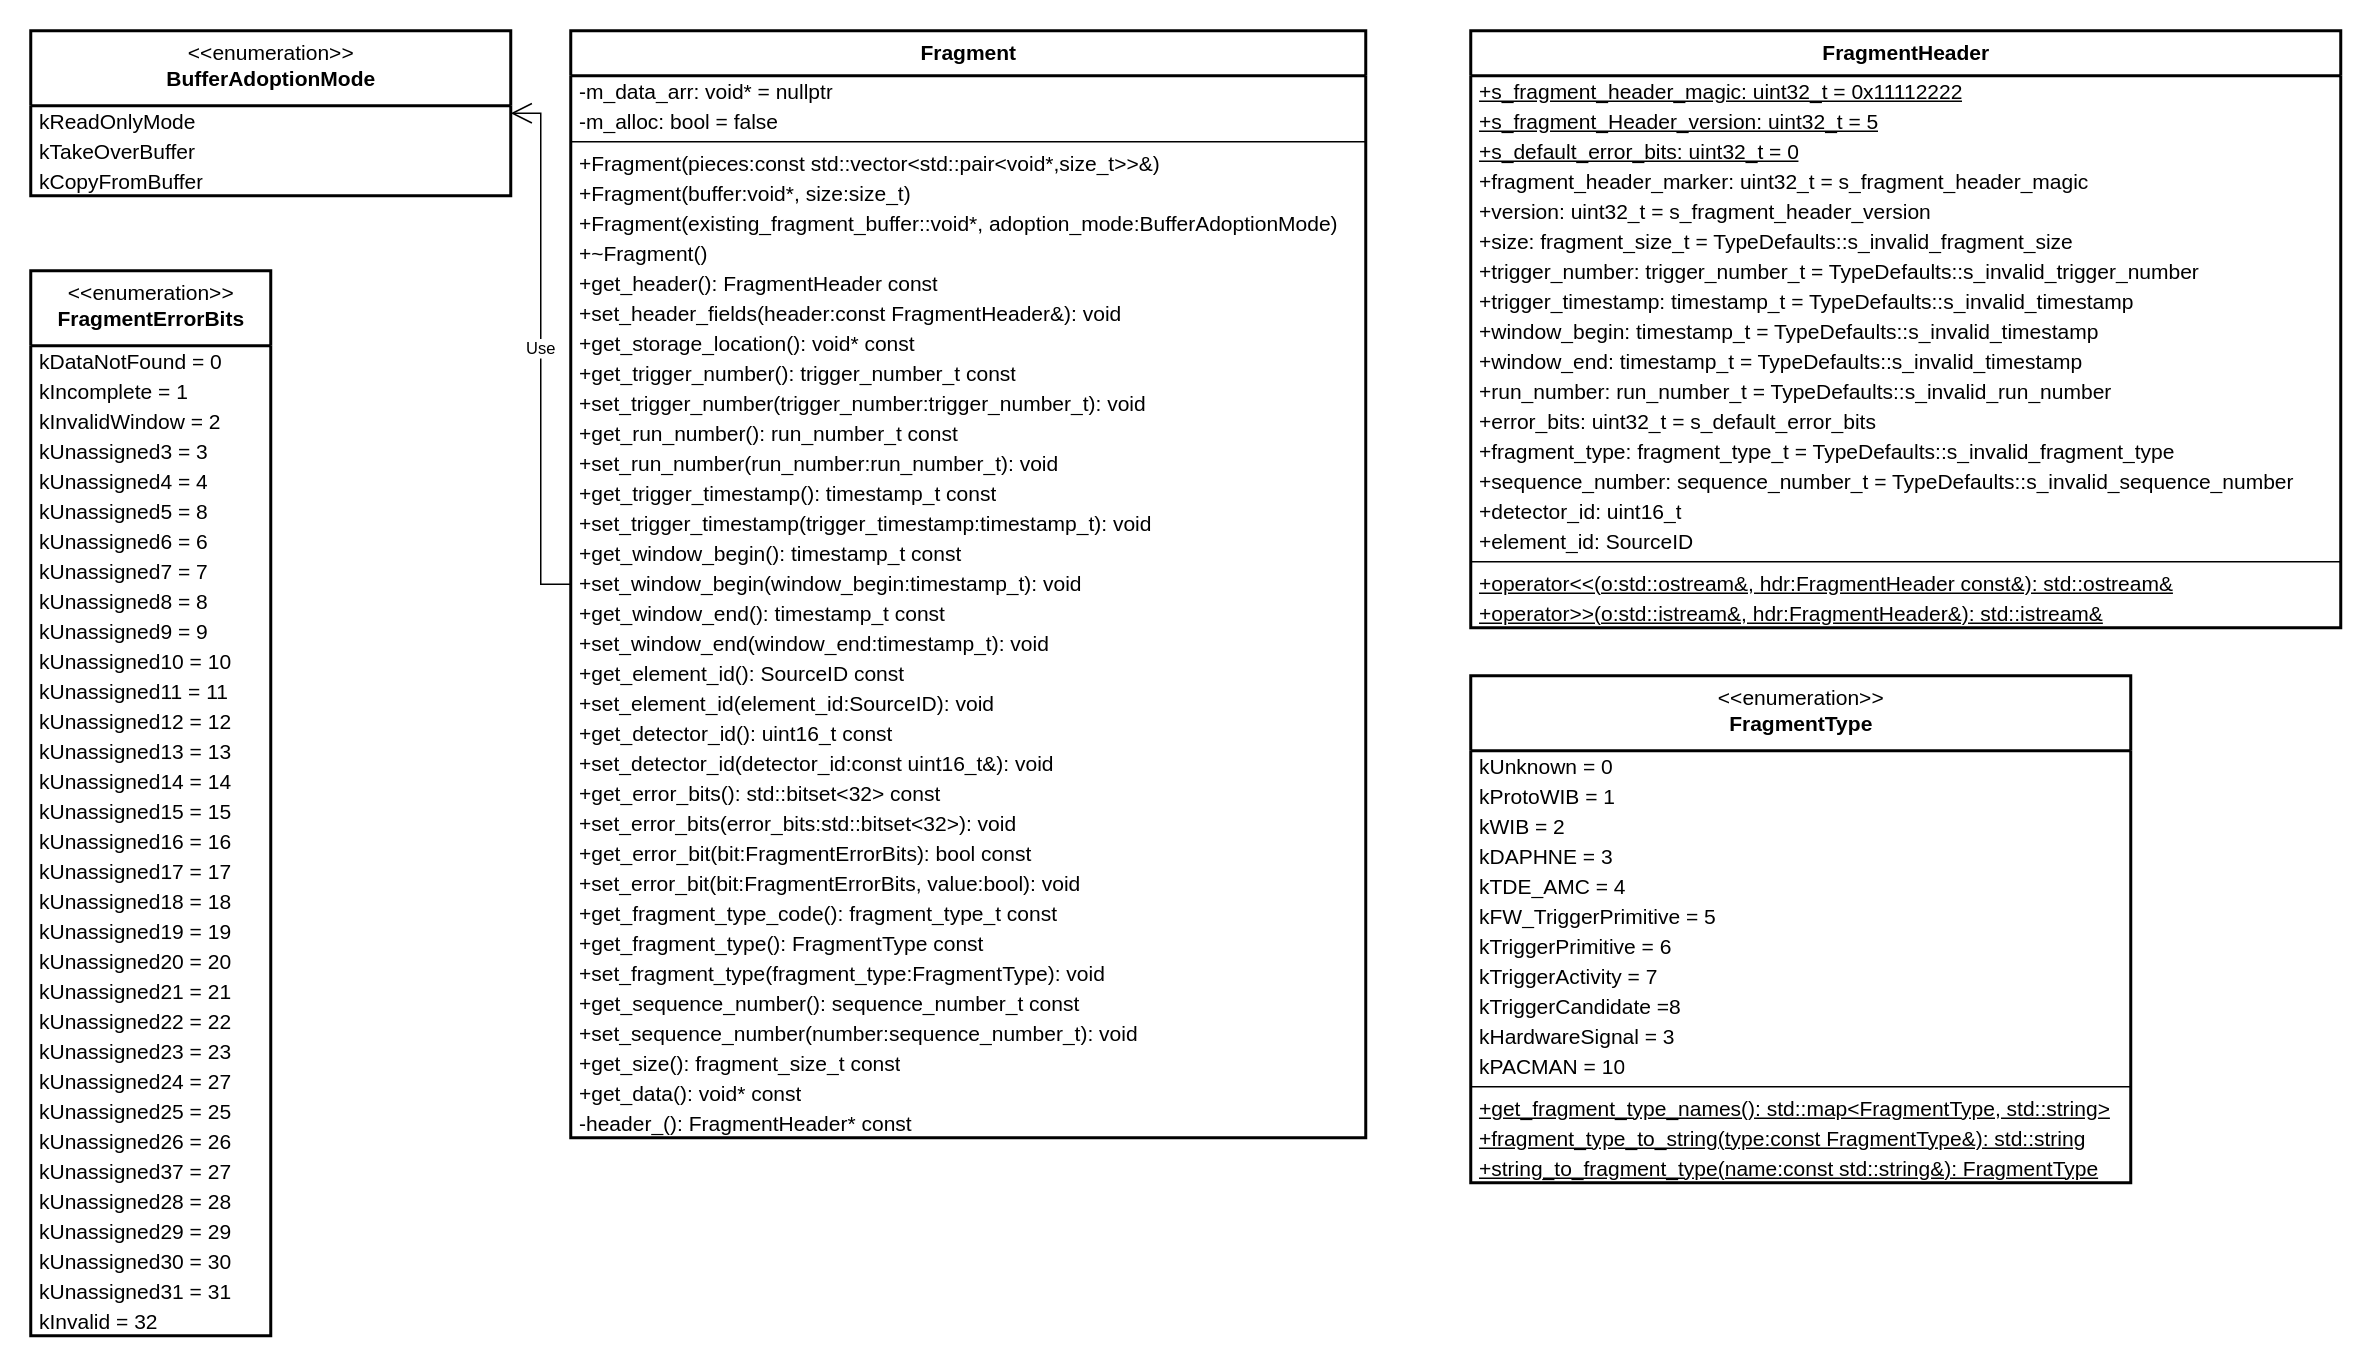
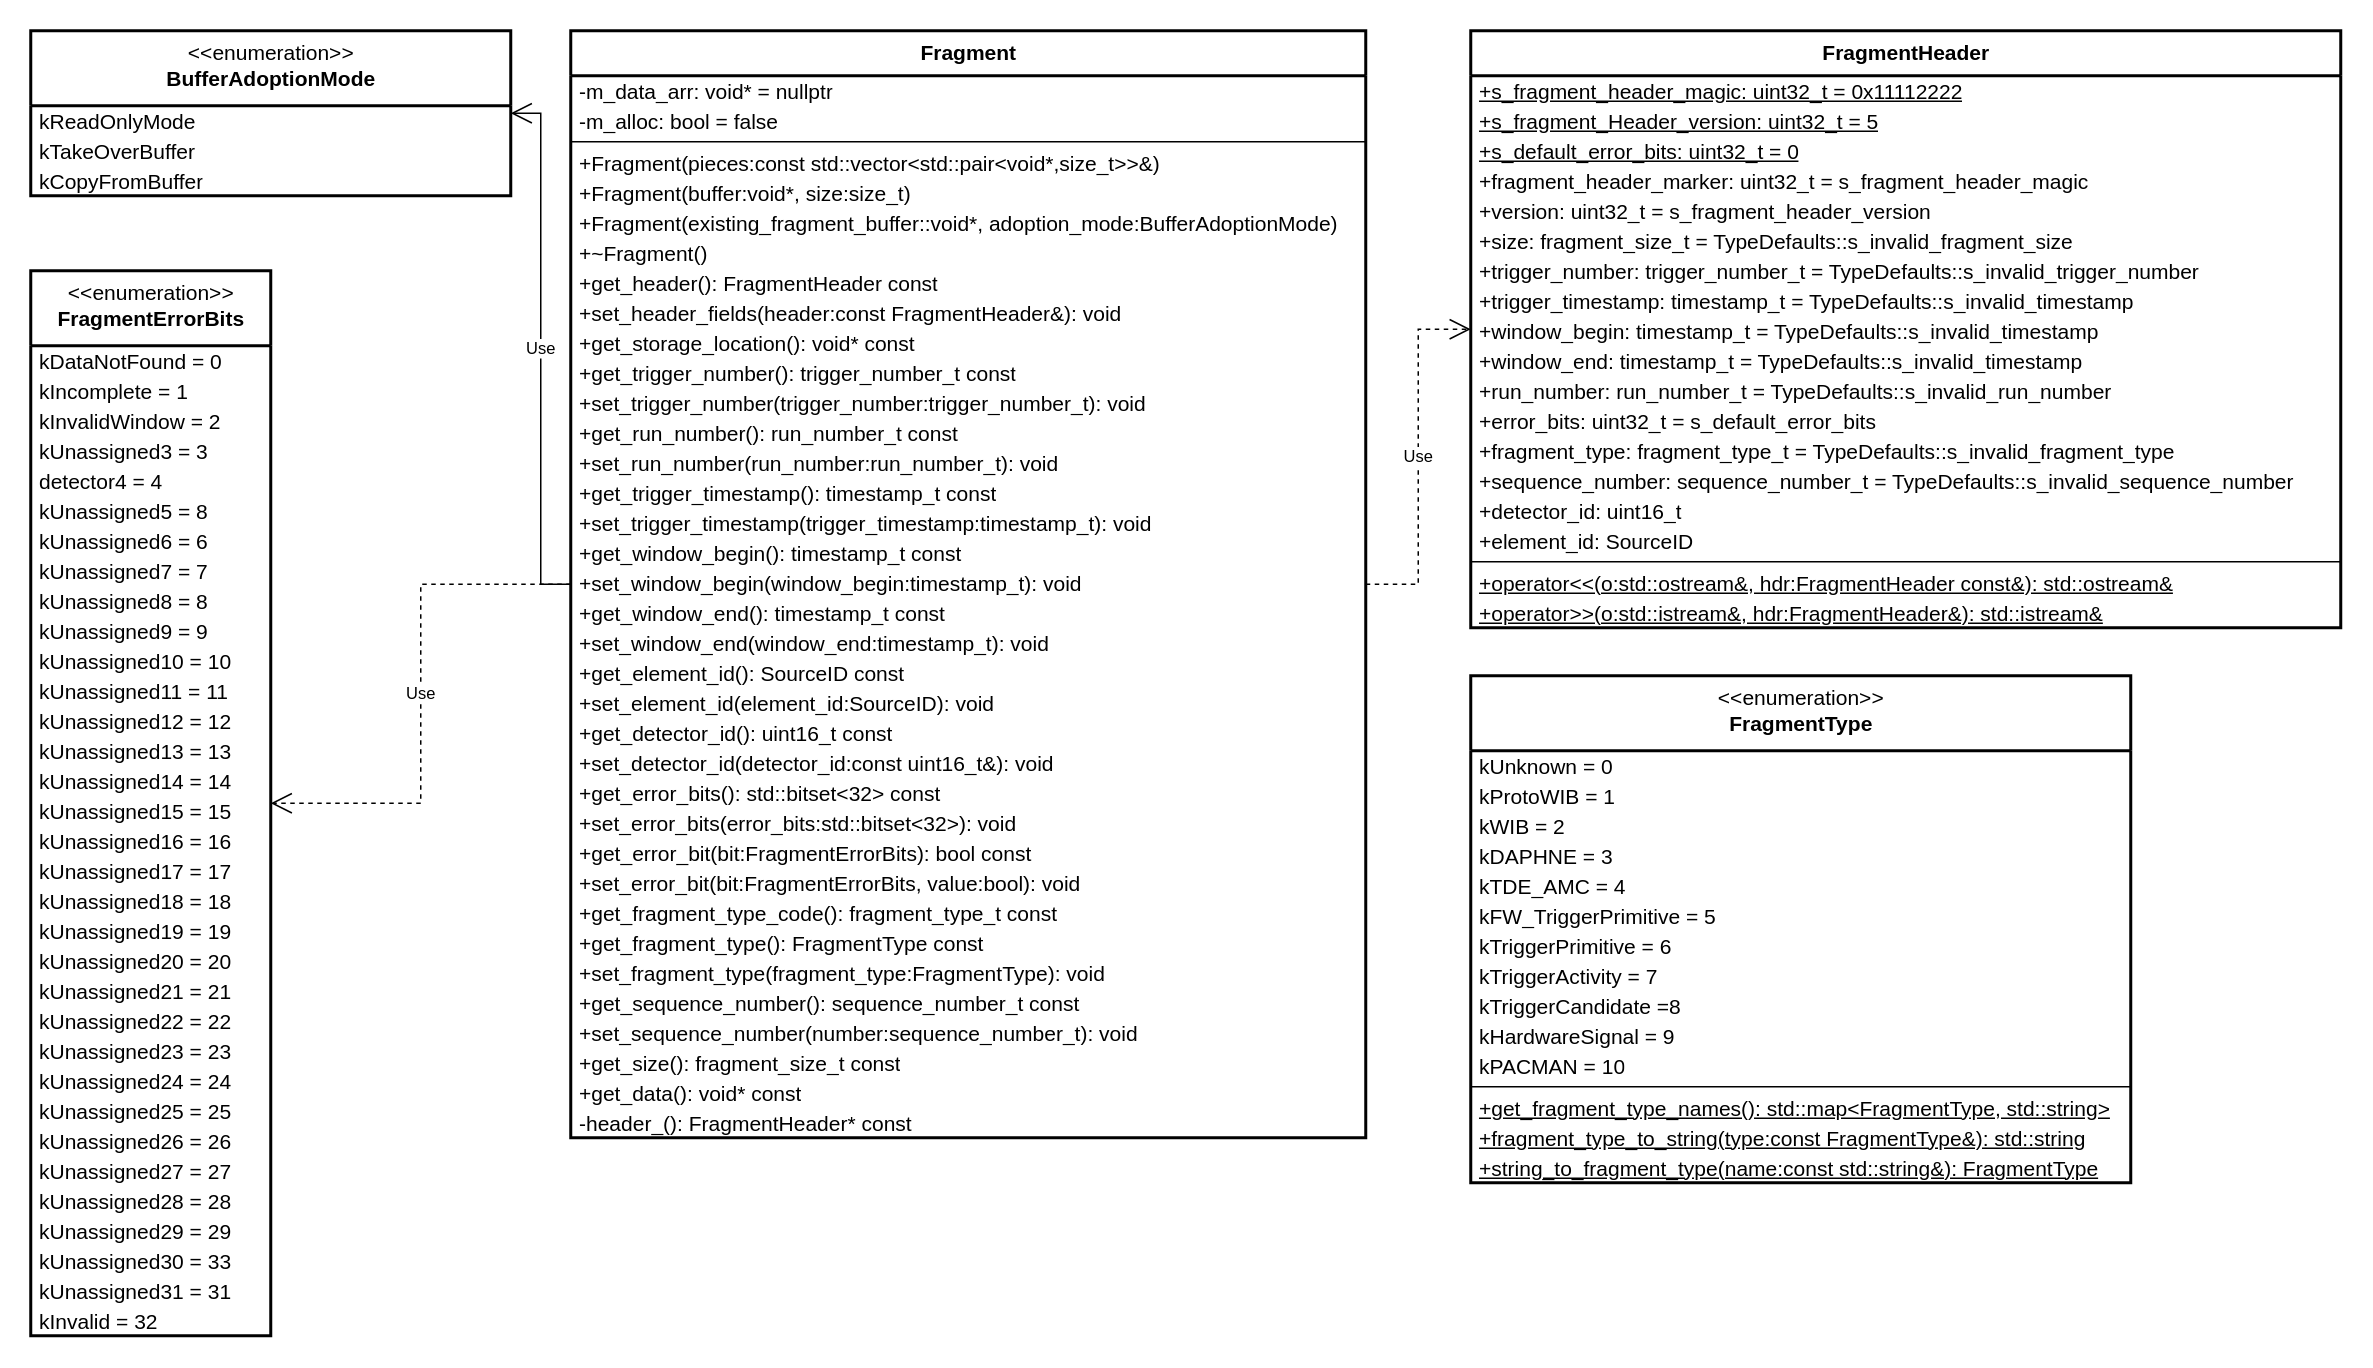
none -> (1418, 458)
(126, 481) -> (111, 481)
none -> (421, 708)
(1581, 1036) -> (1581, 1036)
(137, 1081) -> (137, 1081)
(137, 1171) -> (137, 1171)
(137, 1261) -> (137, 1261)
